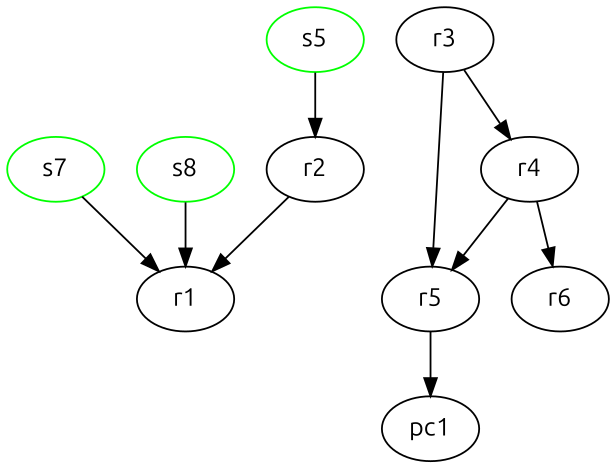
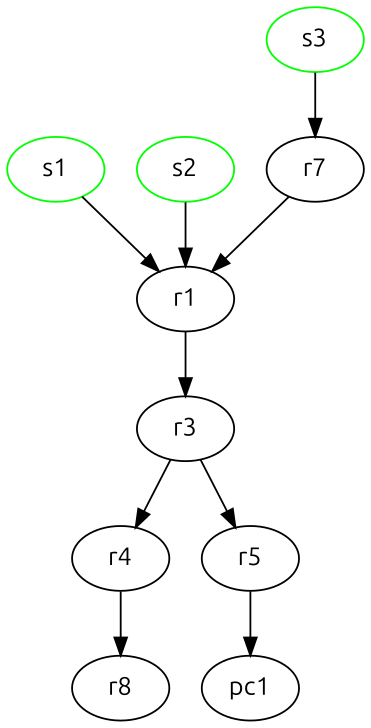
(315, 40) -> (315, 40)
(56, 169) -> (56, 169)
(186, 169) -> (186, 169)
(315, 169) -> (315, 169)
(486, 227) -> none
(560, 299) -> (121, 688)
none -> (186, 355)
